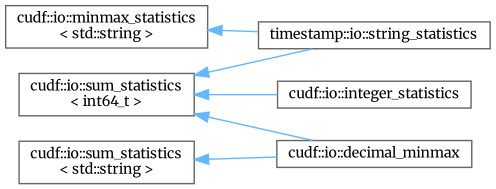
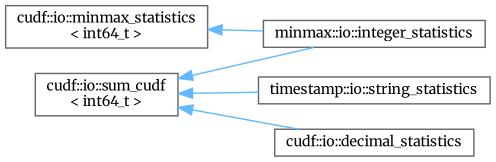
none -> (107, 27)
(107, 27) -> none
(107, 95) -> (107, 95)
(374, 95) -> (374, 34)
(374, 154) -> (374, 143)
(107, 162) -> none
